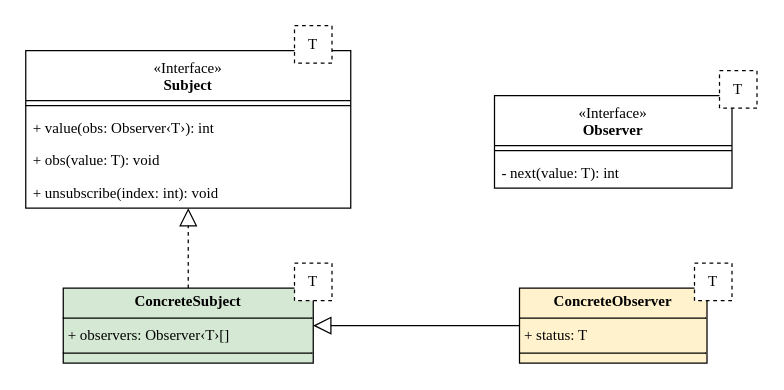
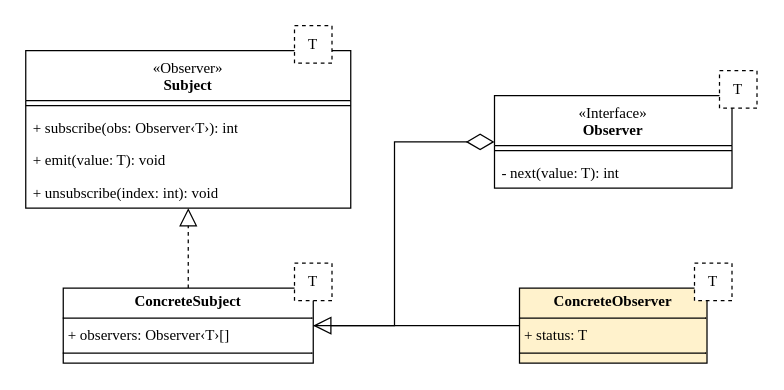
(188, 77) -> (188, 77)
(145, 128) -> (162, 128)
(108, 161) -> (110, 161)
none -> (394, 196)
(188, 326) -> (188, 326)
